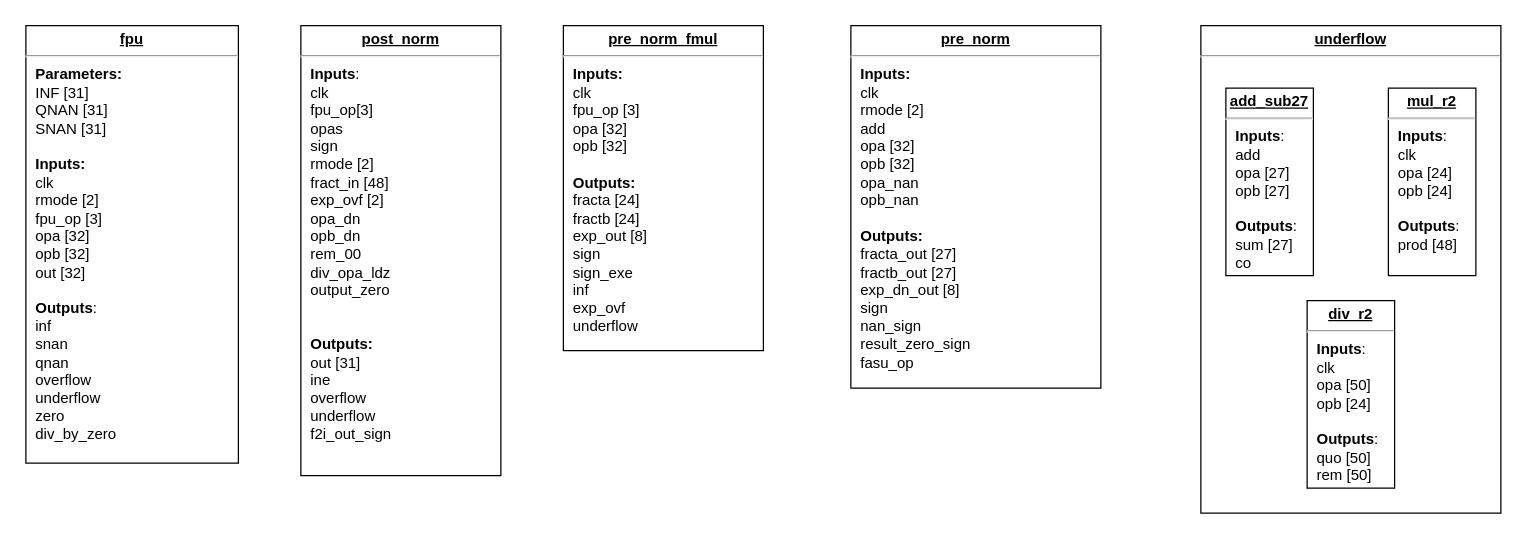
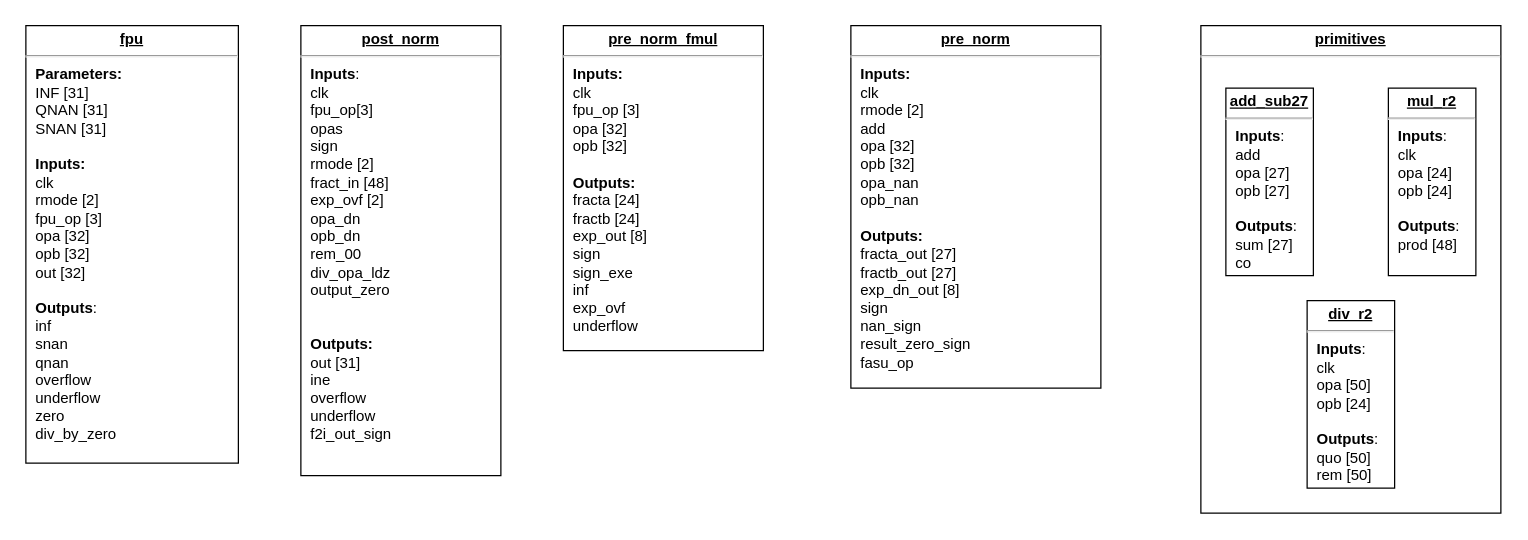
(1236, 35) -> (1237, 35)
